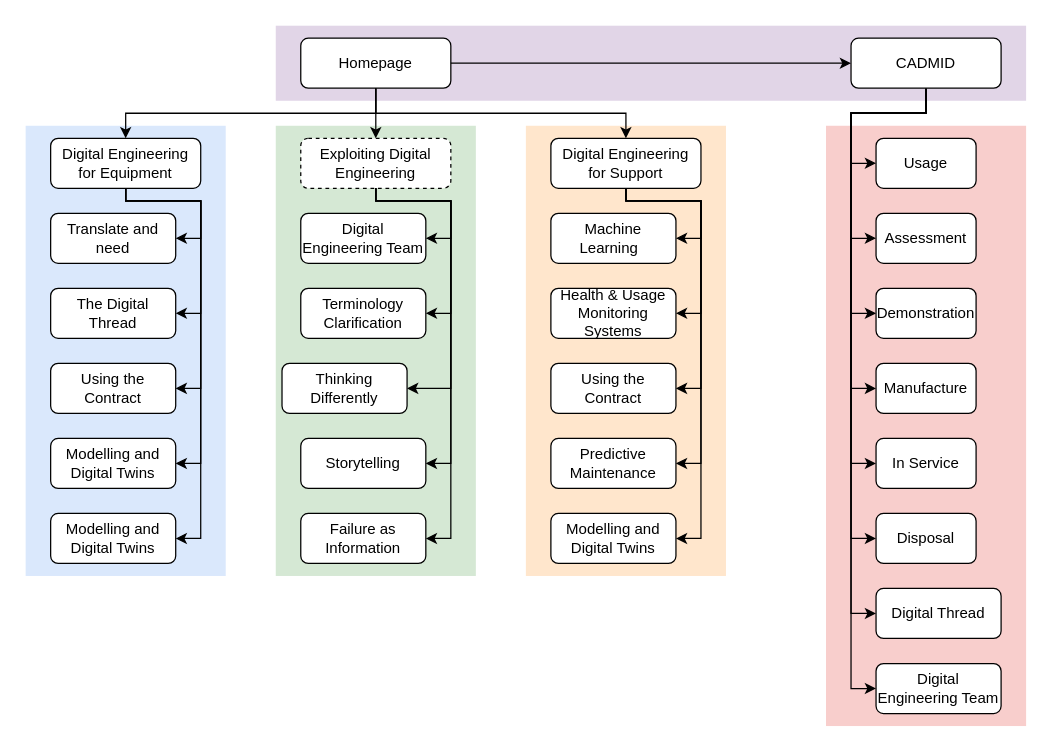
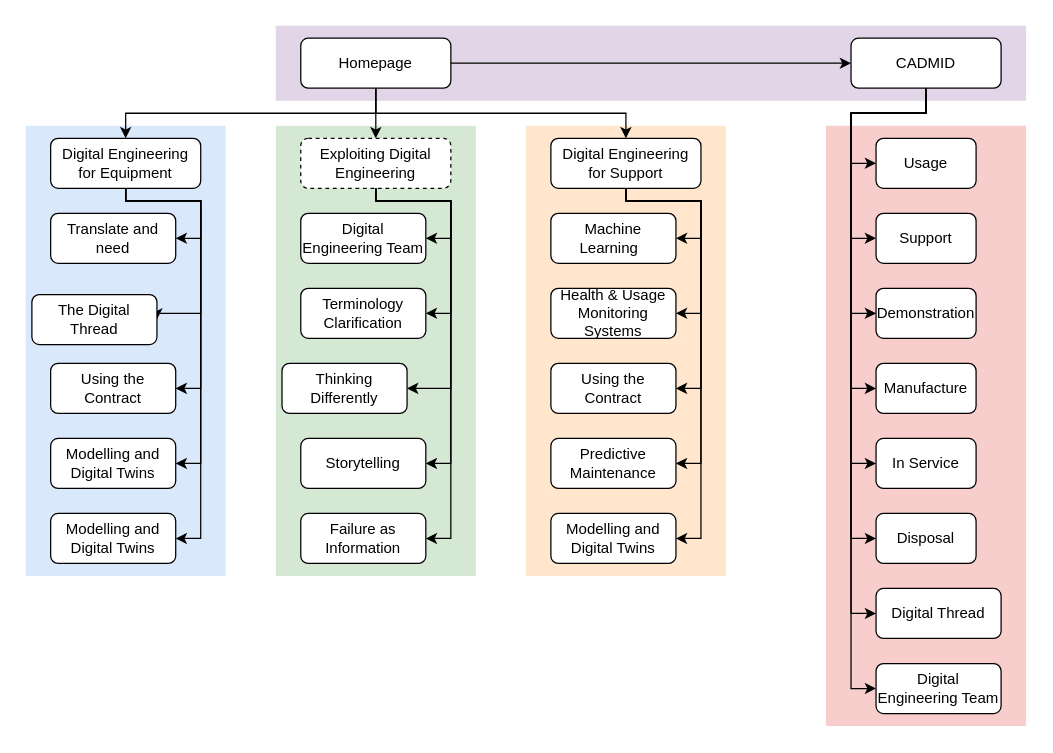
(926, 238) -> (926, 238)
(113, 313) -> (94, 319)
